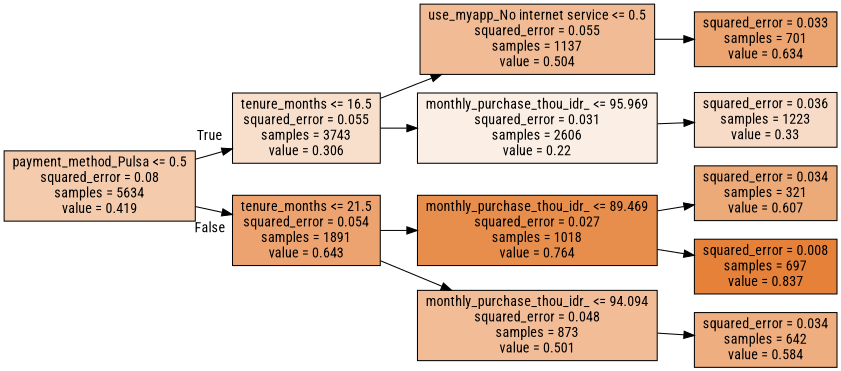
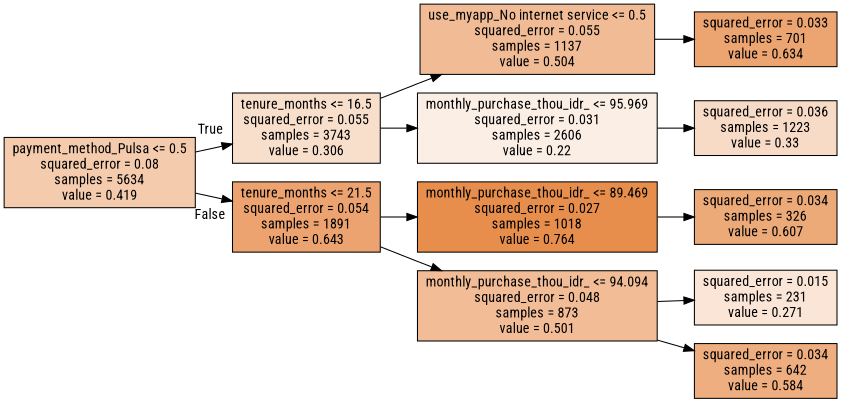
(766, 193) -> (766, 217)
(766, 267) -> none
none -> (766, 298)
